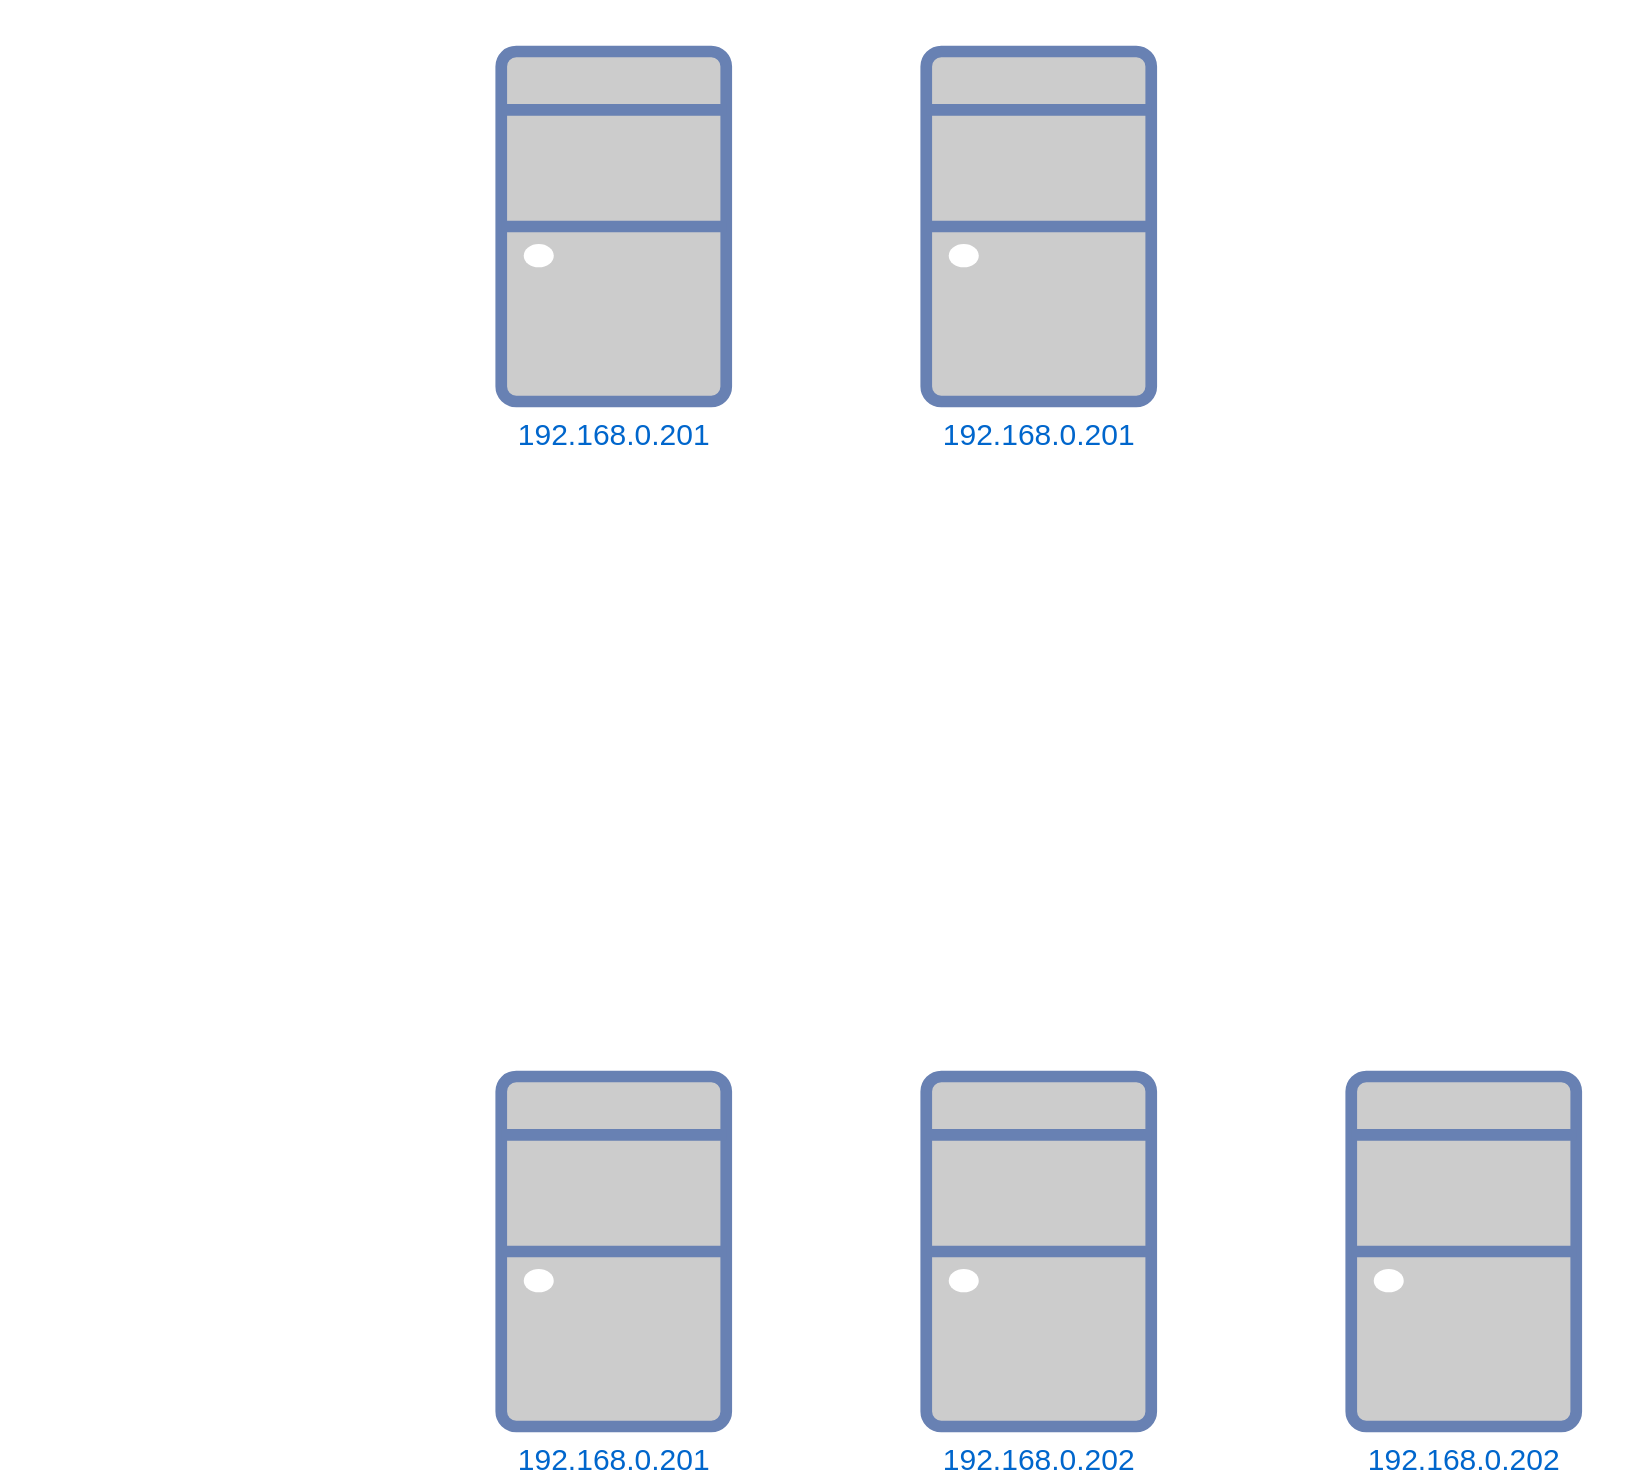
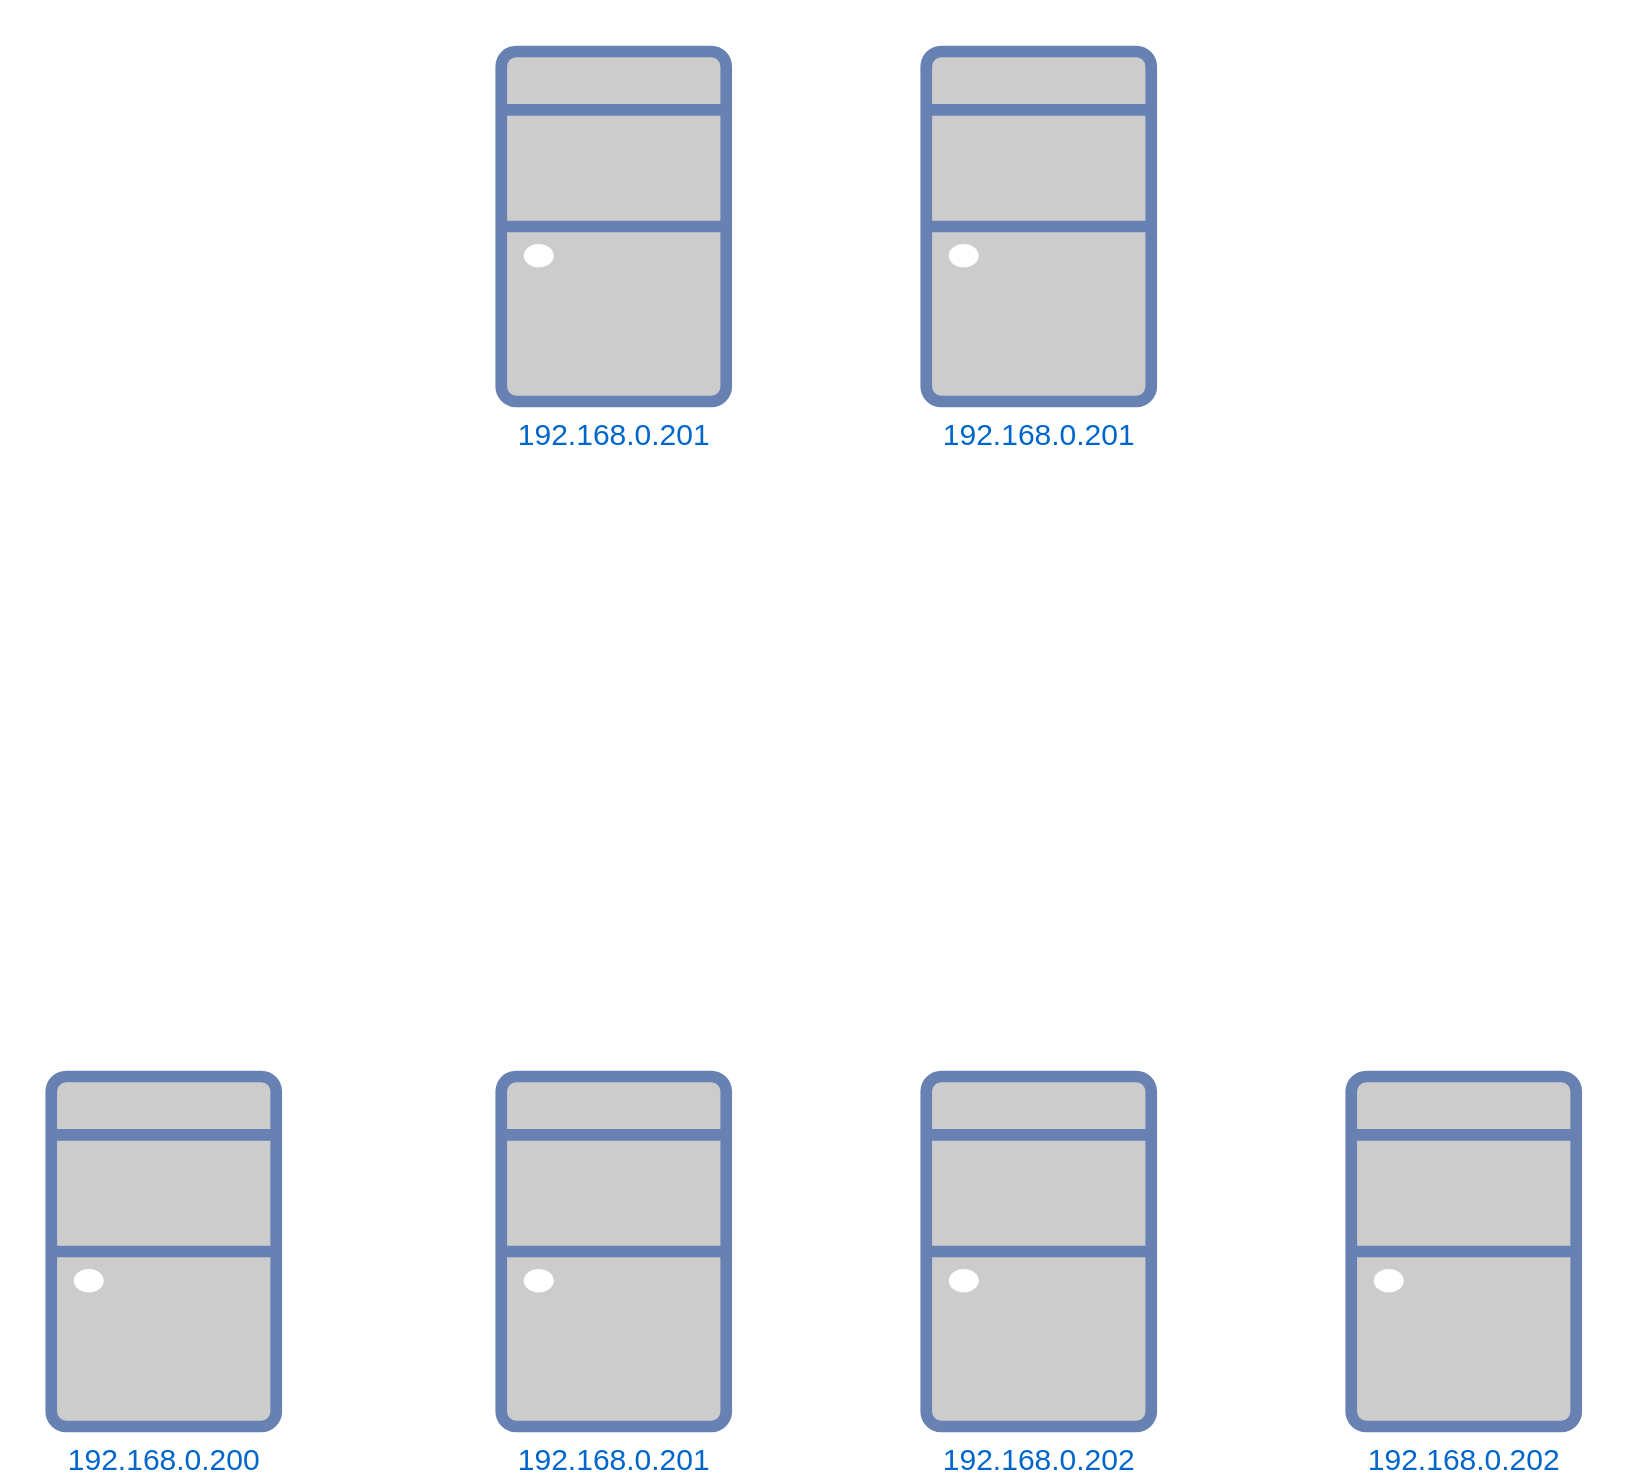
none -> (164, 1251)
